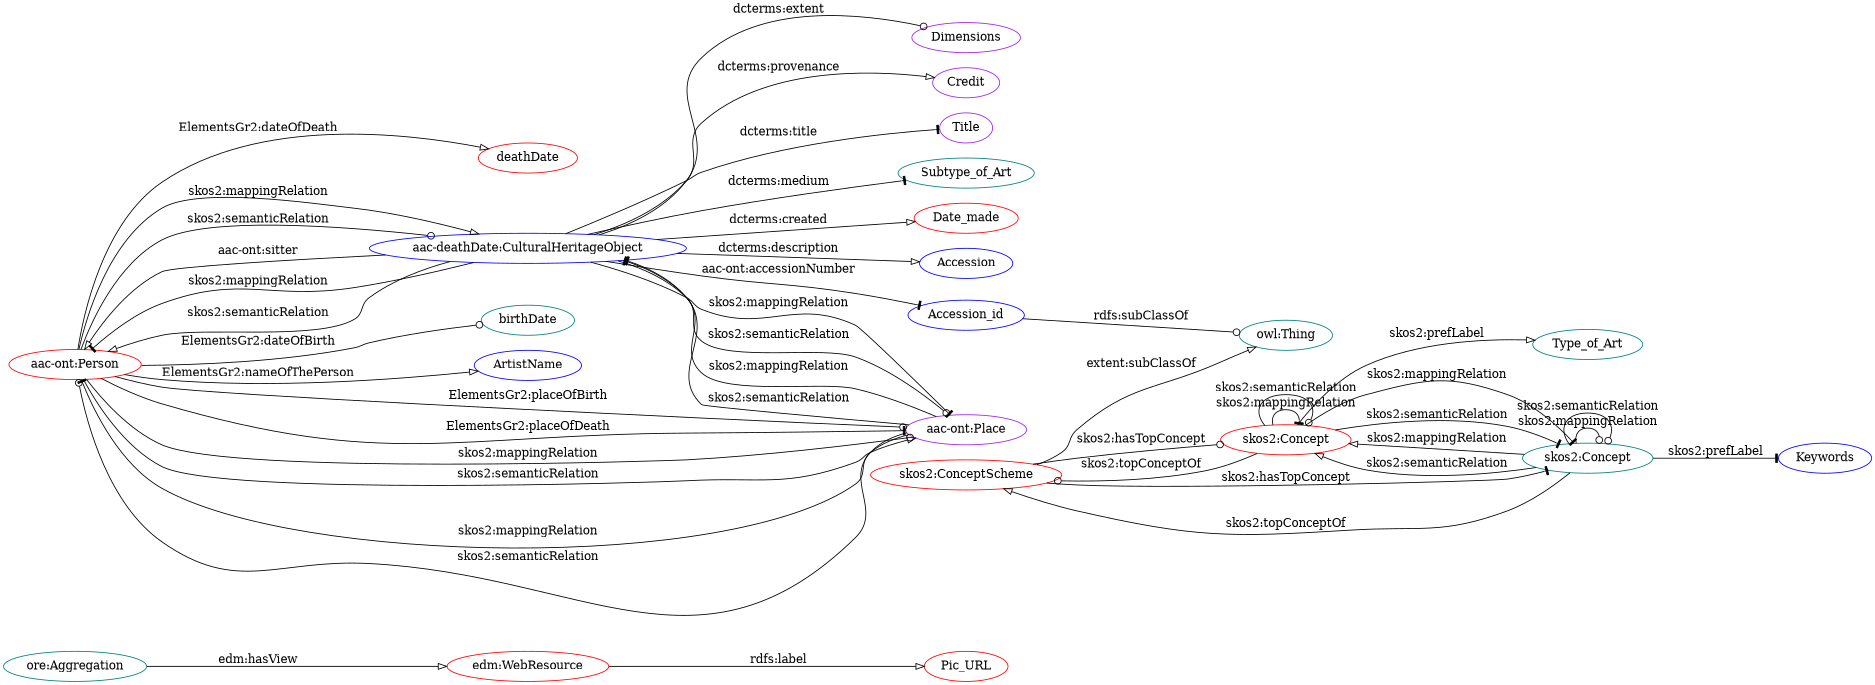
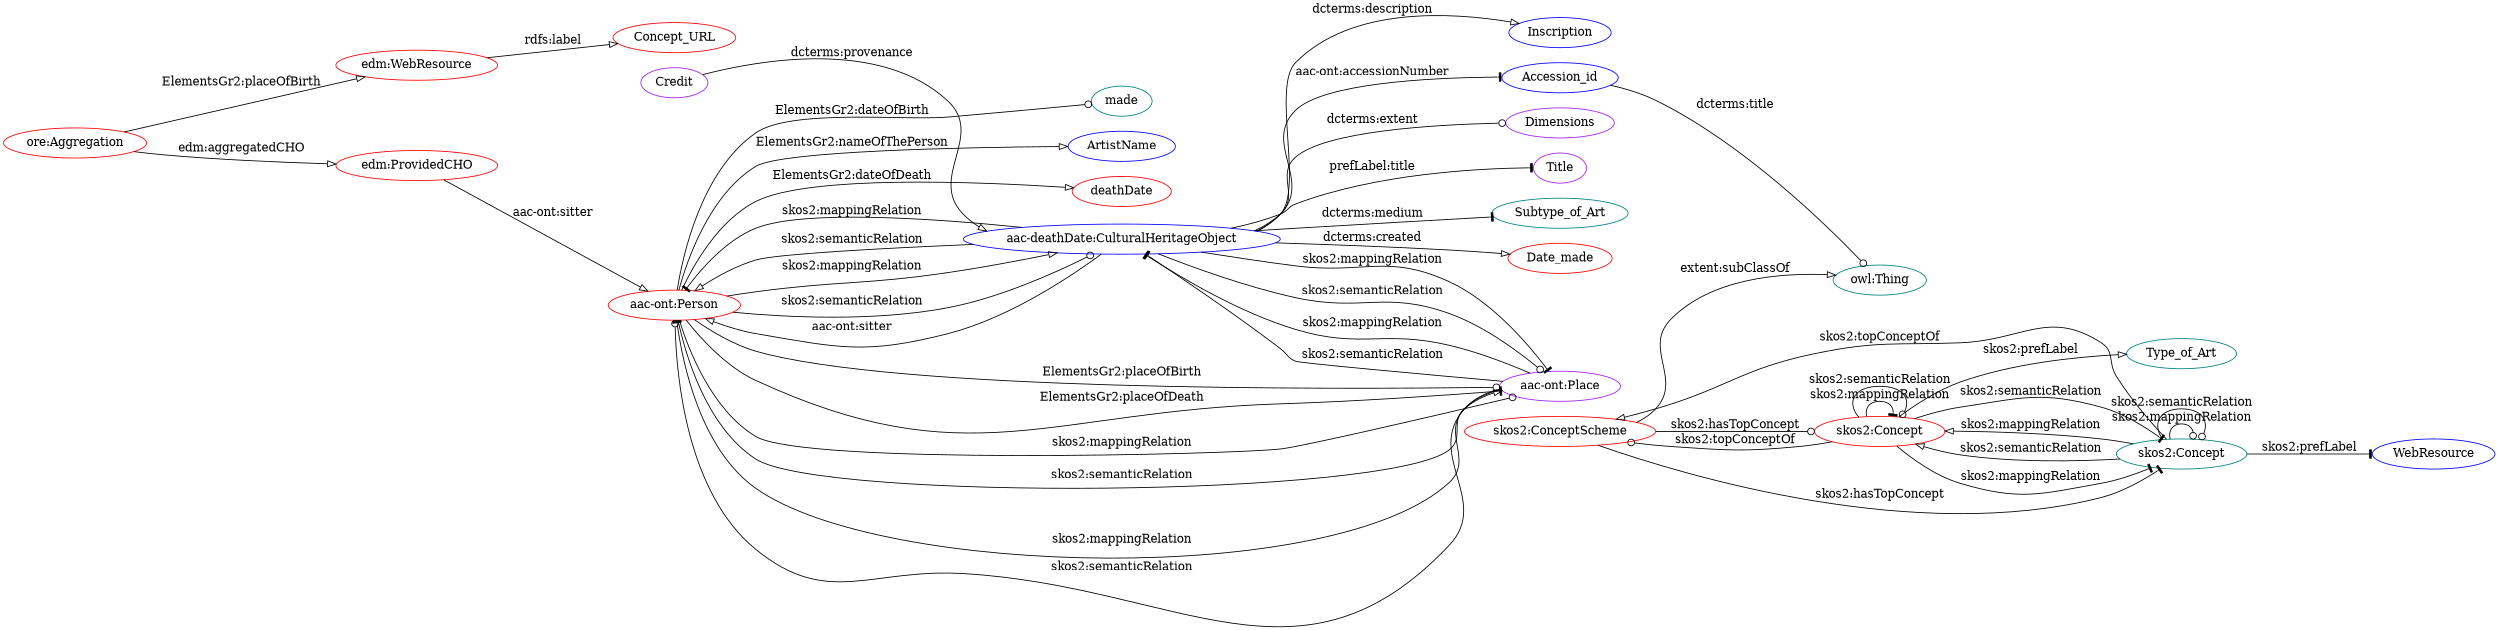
(728, 104) -> (899, 72)
(779, 133) -> (1372, 167)
none -> (417, 166)
(966, 263) -> (1560, 33)
(1141, 316) -> (1735, 105)
(528, 320) -> (1122, 101)
(1825, 458) -> (2434, 454)
(258, 660) -> (241, 82)
(75, 666) -> (75, 143)
(966, 666) -> (674, 38)
